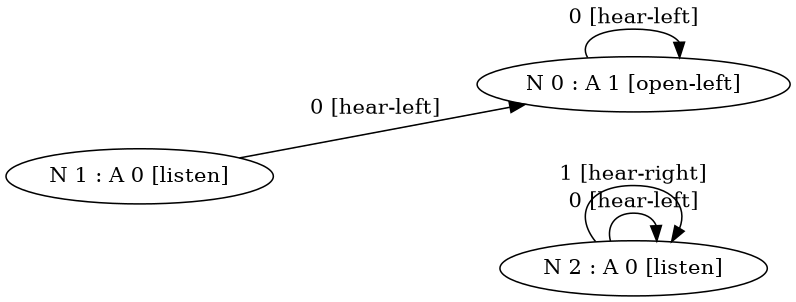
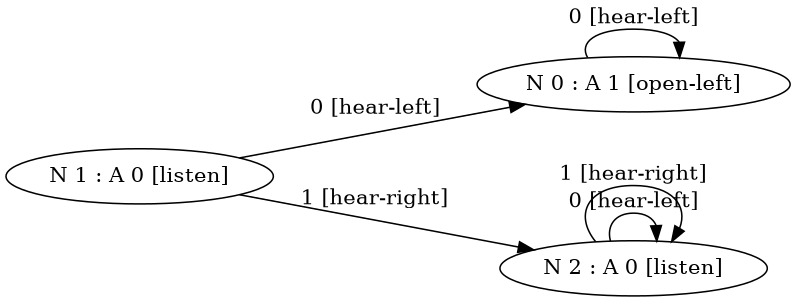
none -> (379, 221)
